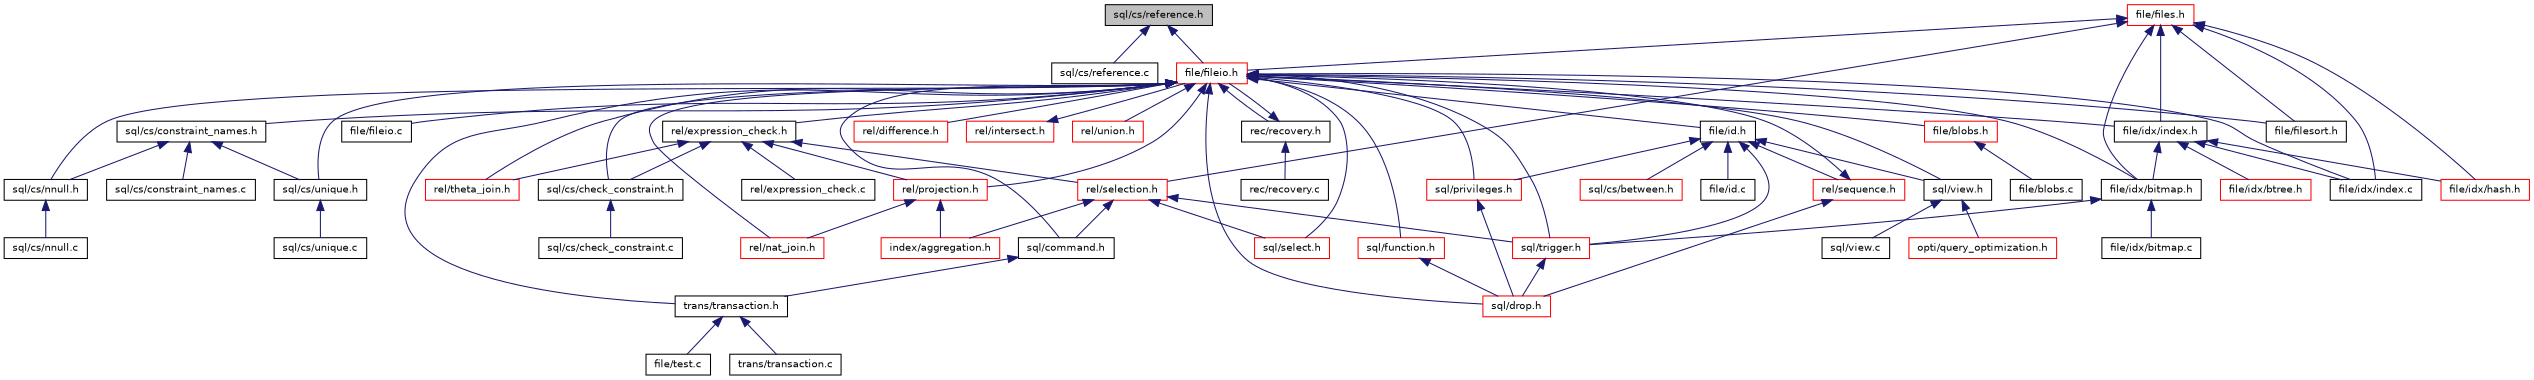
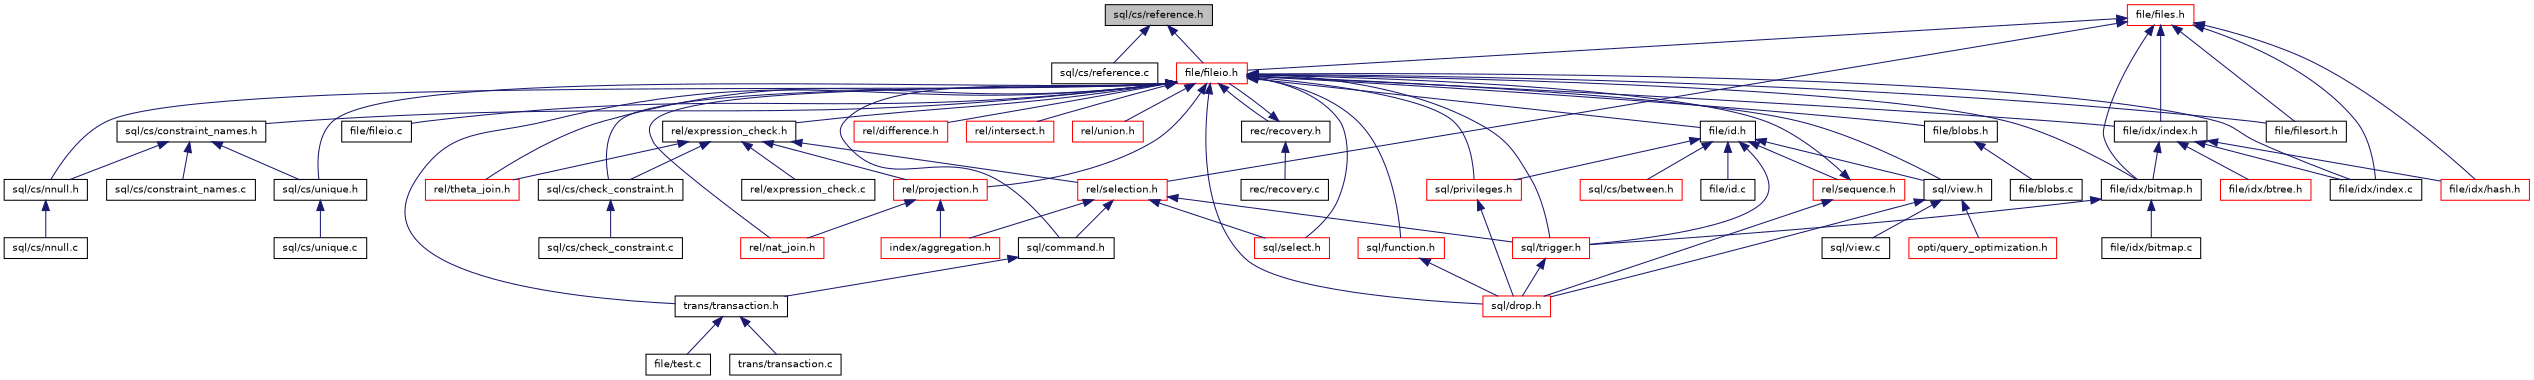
(1121, 101) -> (1101, 103)
(1961, 132) -> (1961, 132)
none -> (1733, 251)
